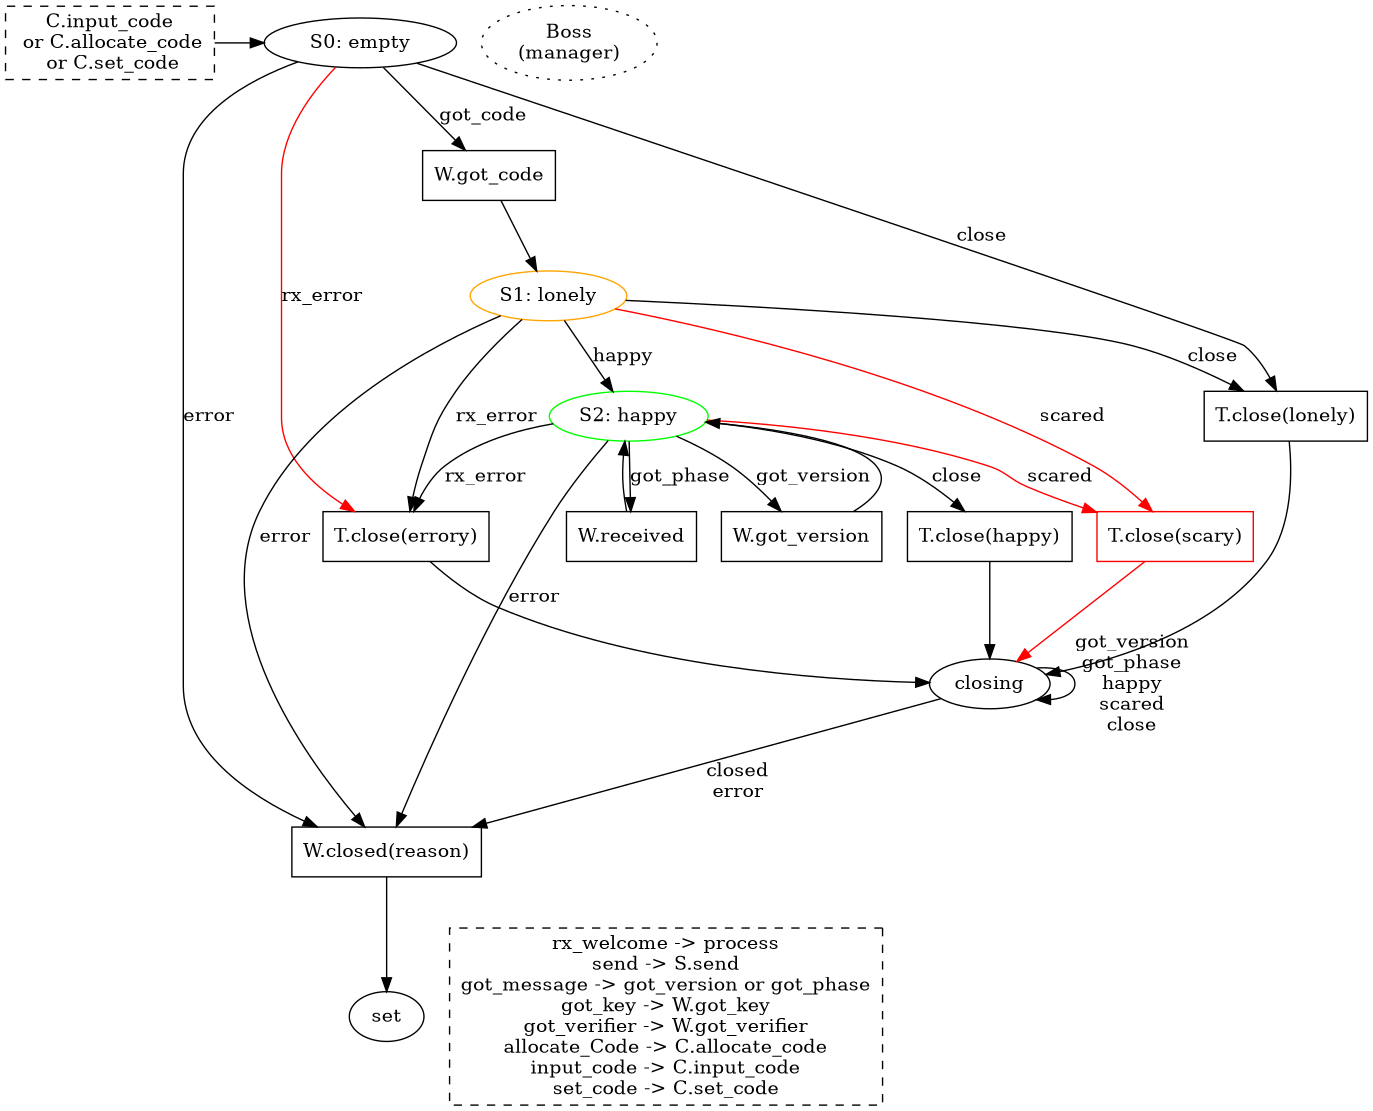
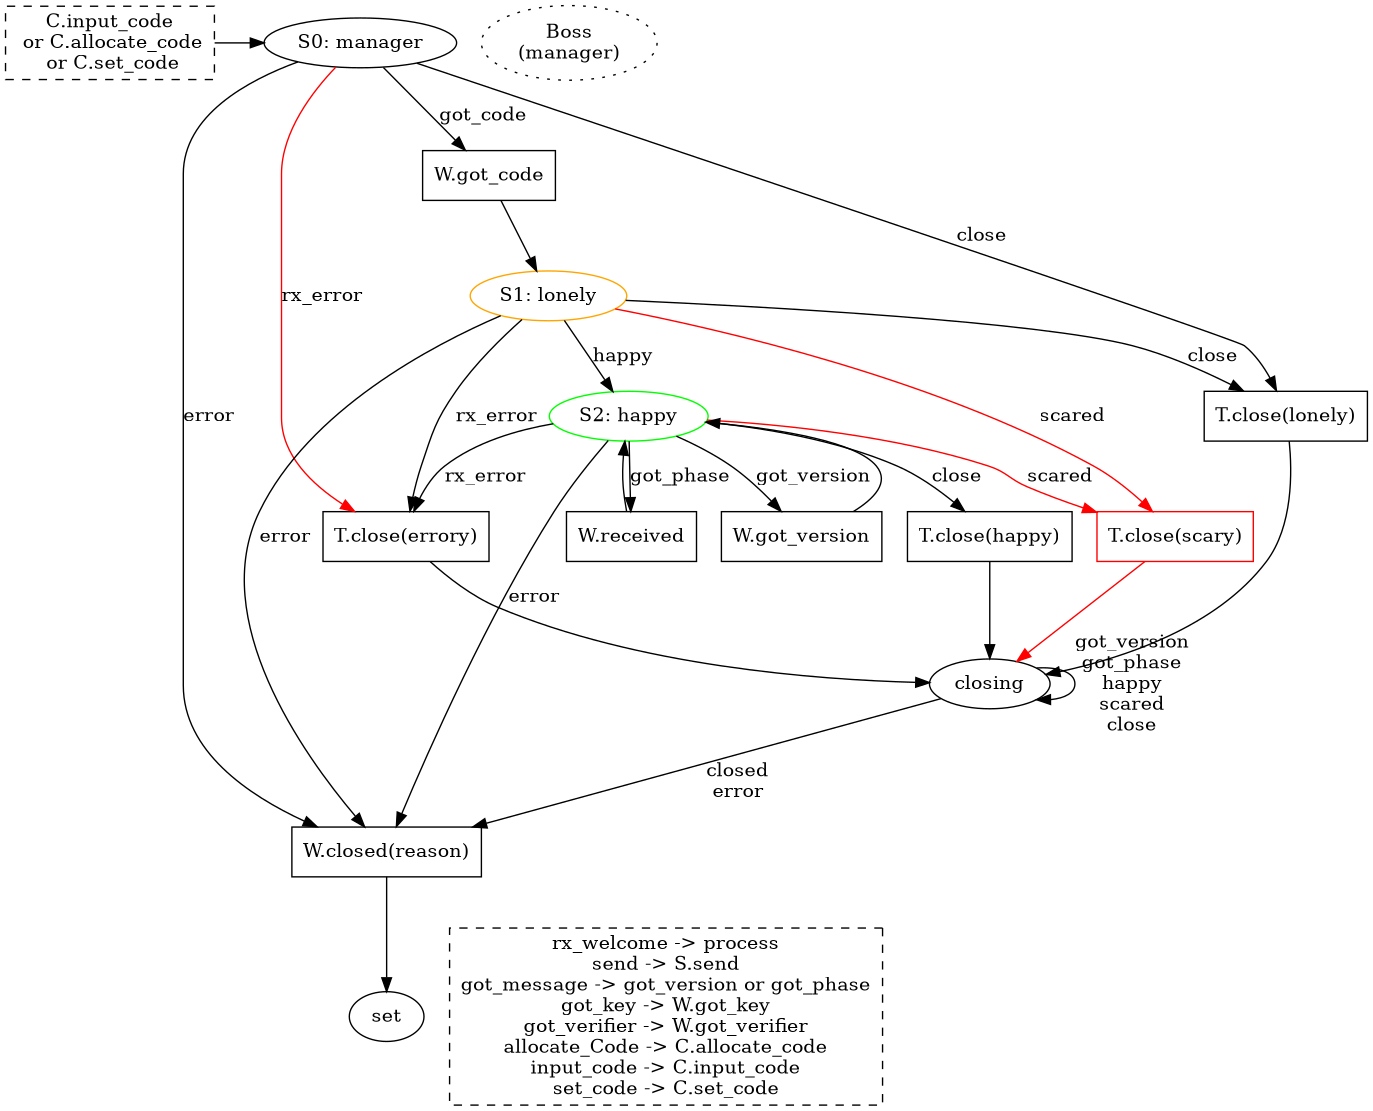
(360, 43) -> (360, 43)
